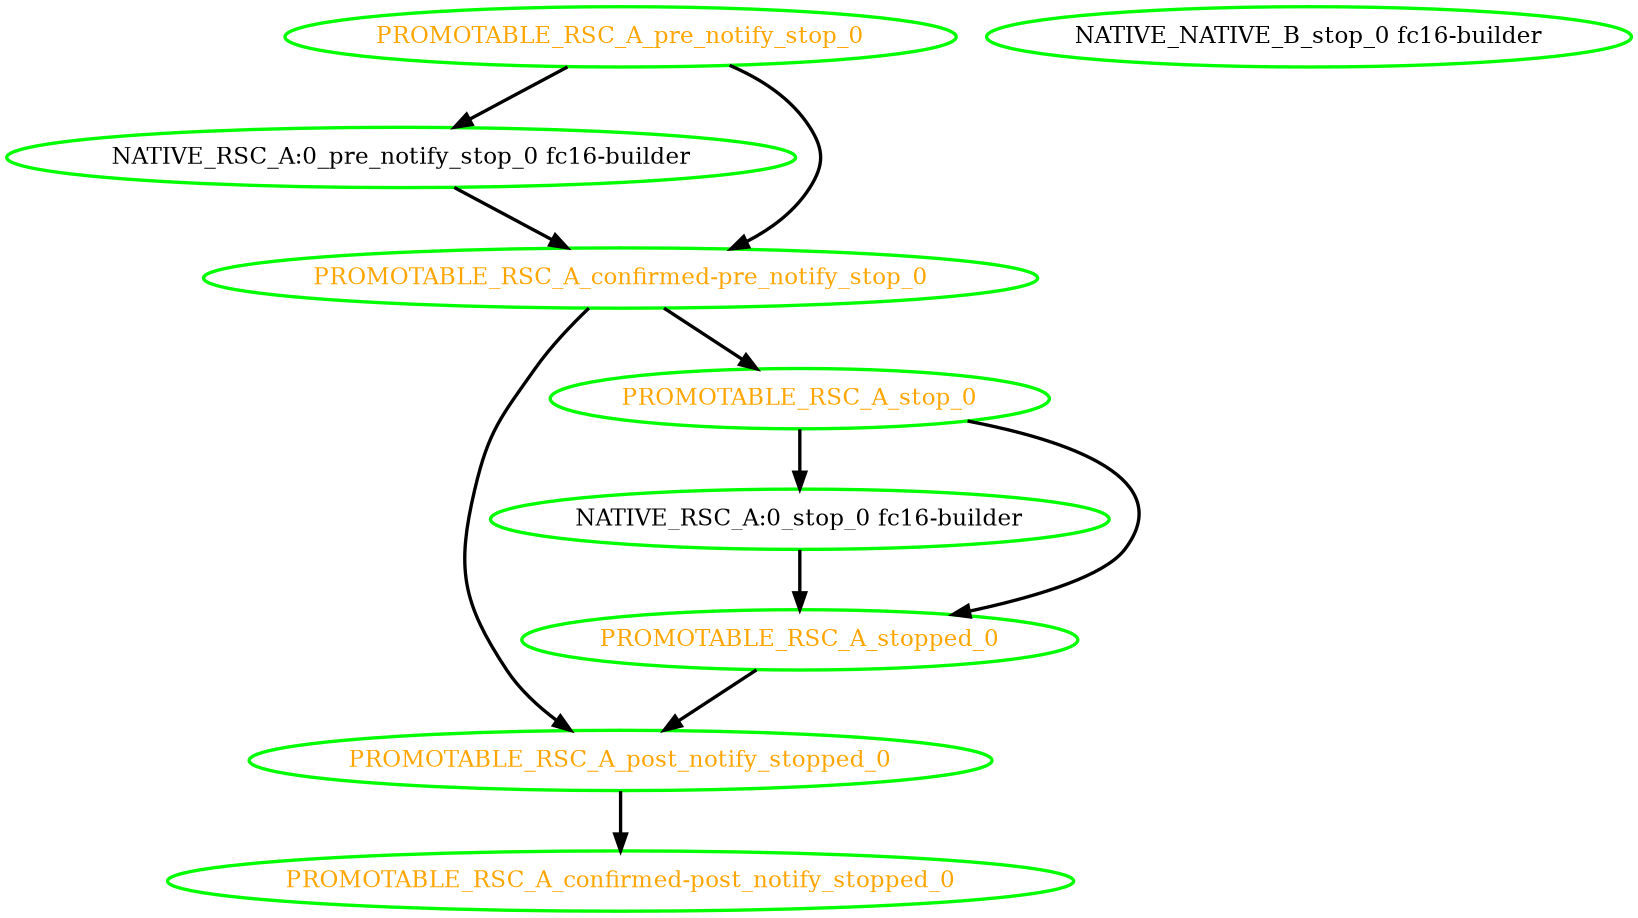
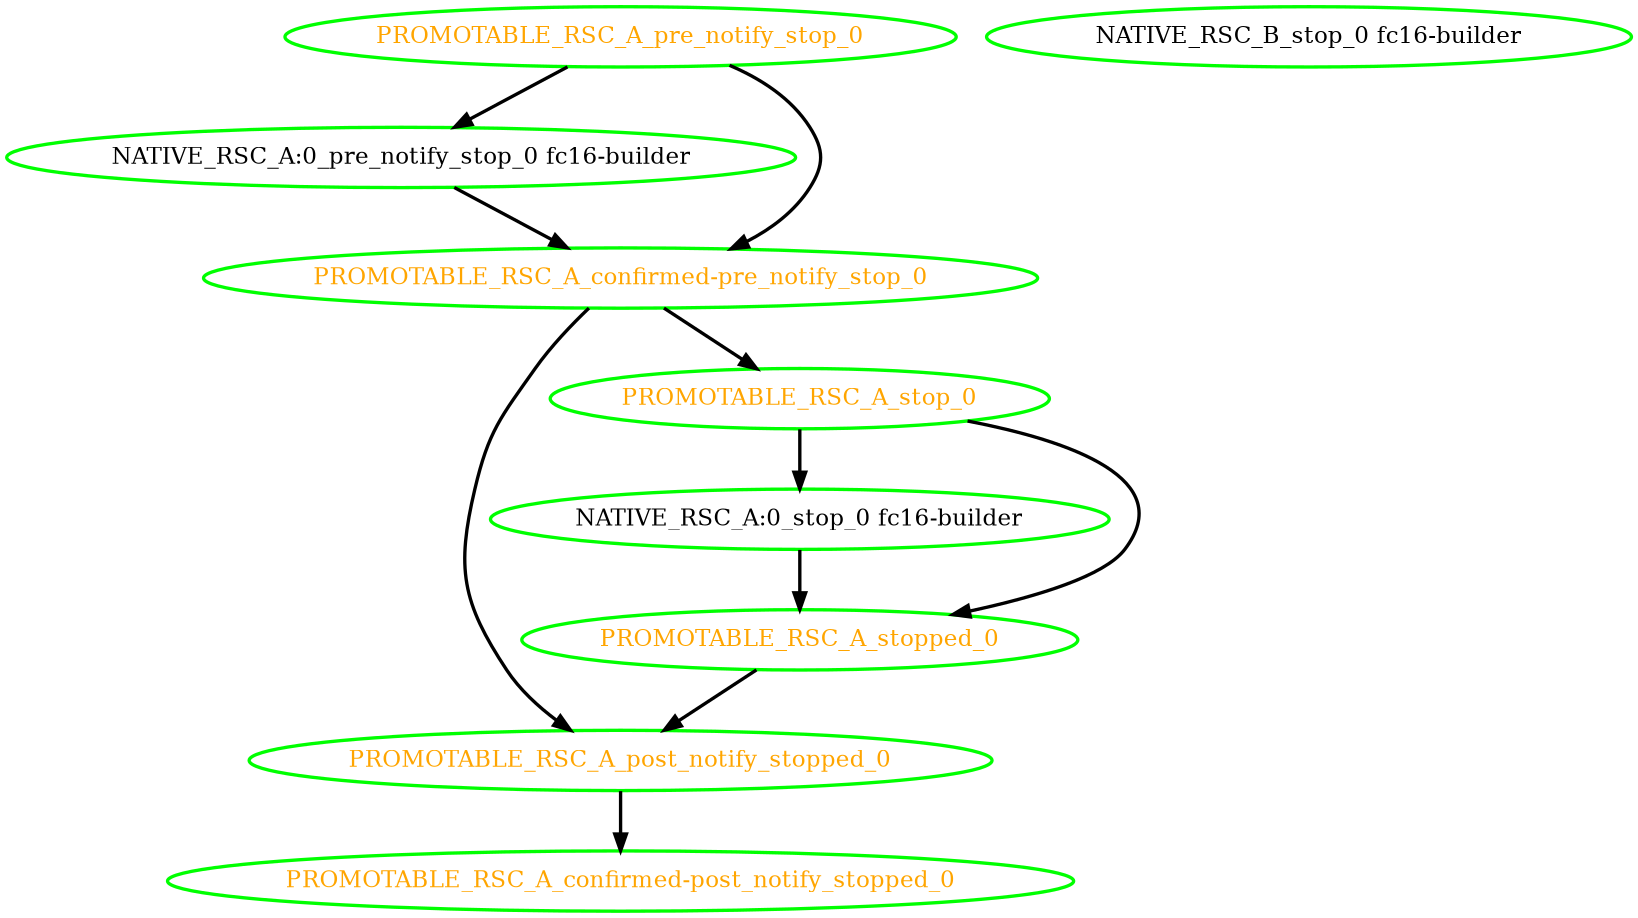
(1309, 37) -> (1309, 37)
